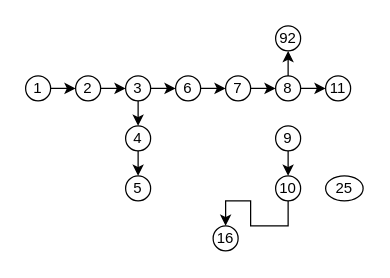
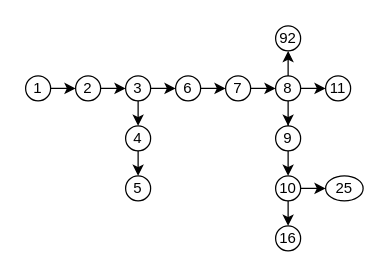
none -> (288, 118)
none -> (309, 188)
(226, 238) -> (288, 238)
